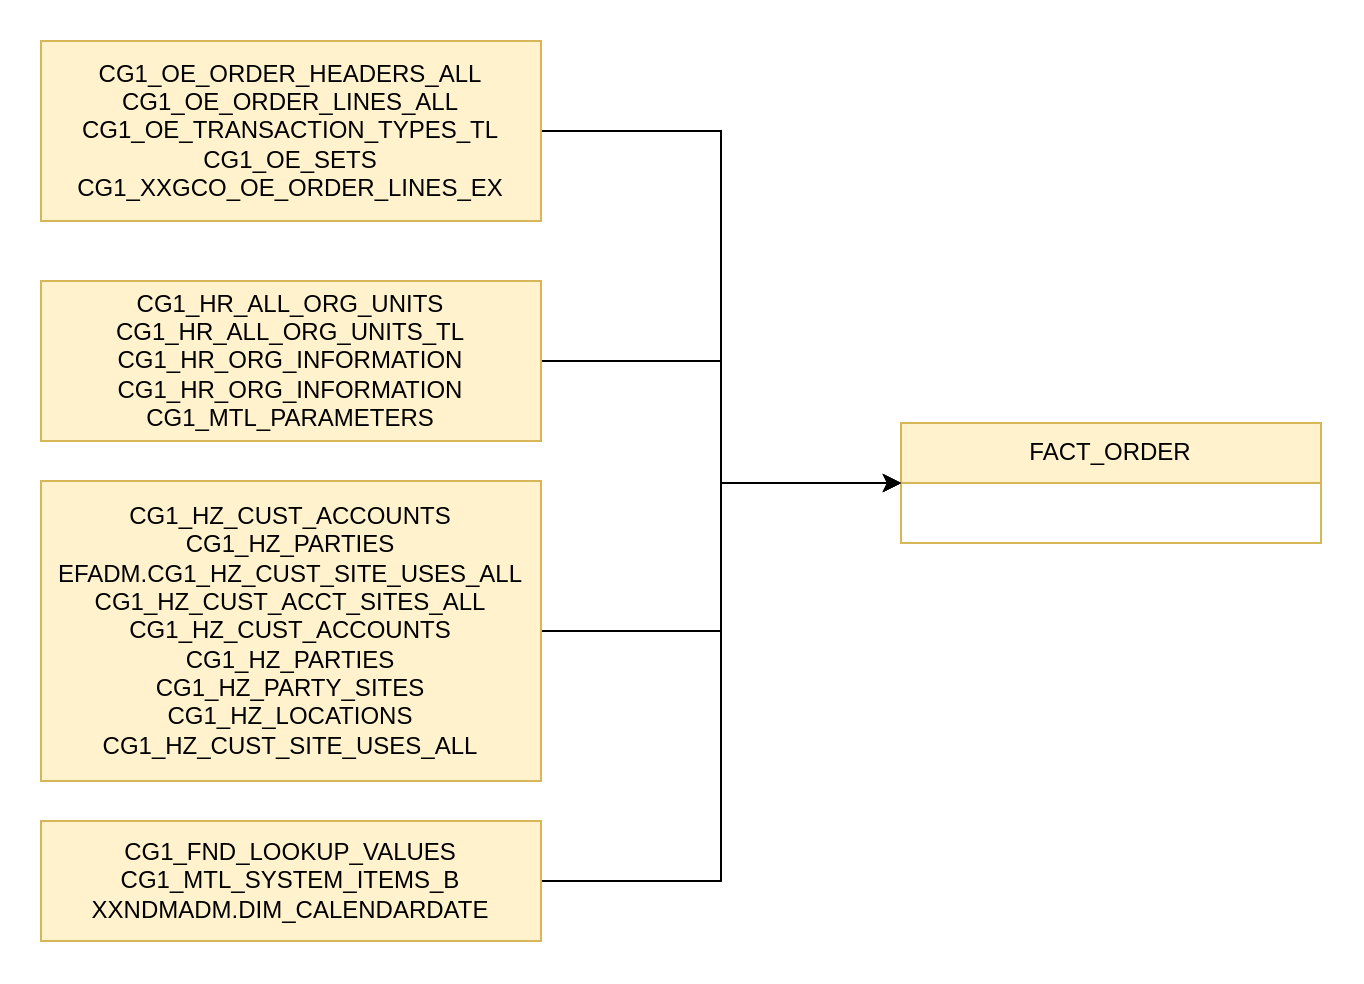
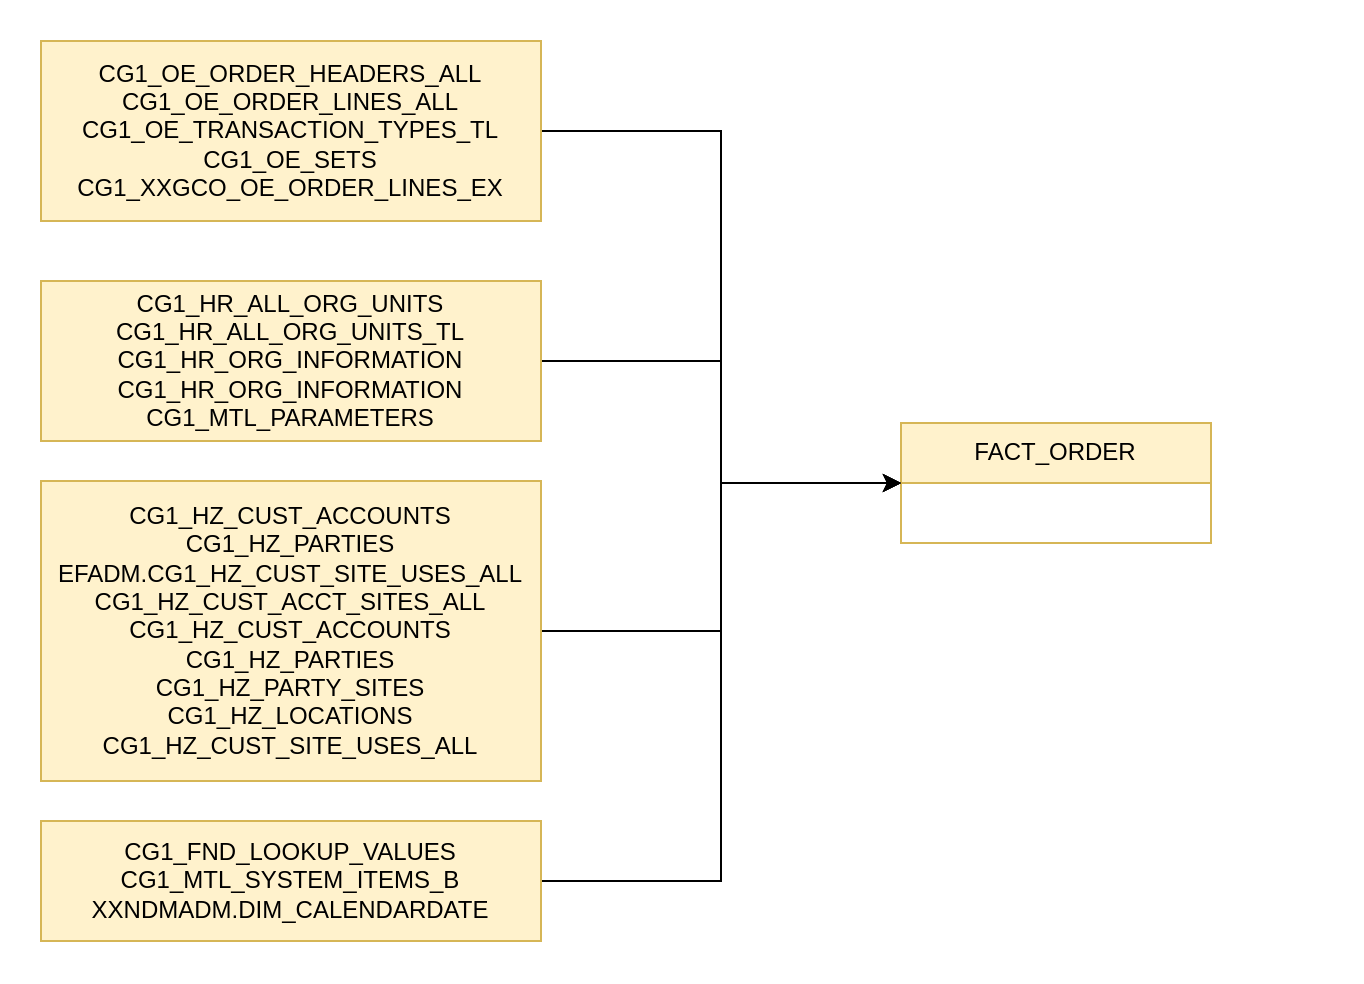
(1111, 483) -> (1056, 483)
